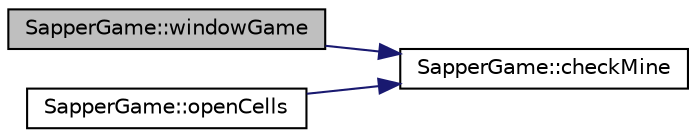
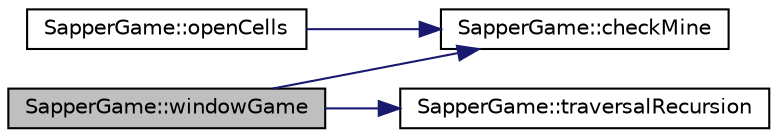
none -> (585, 108)
